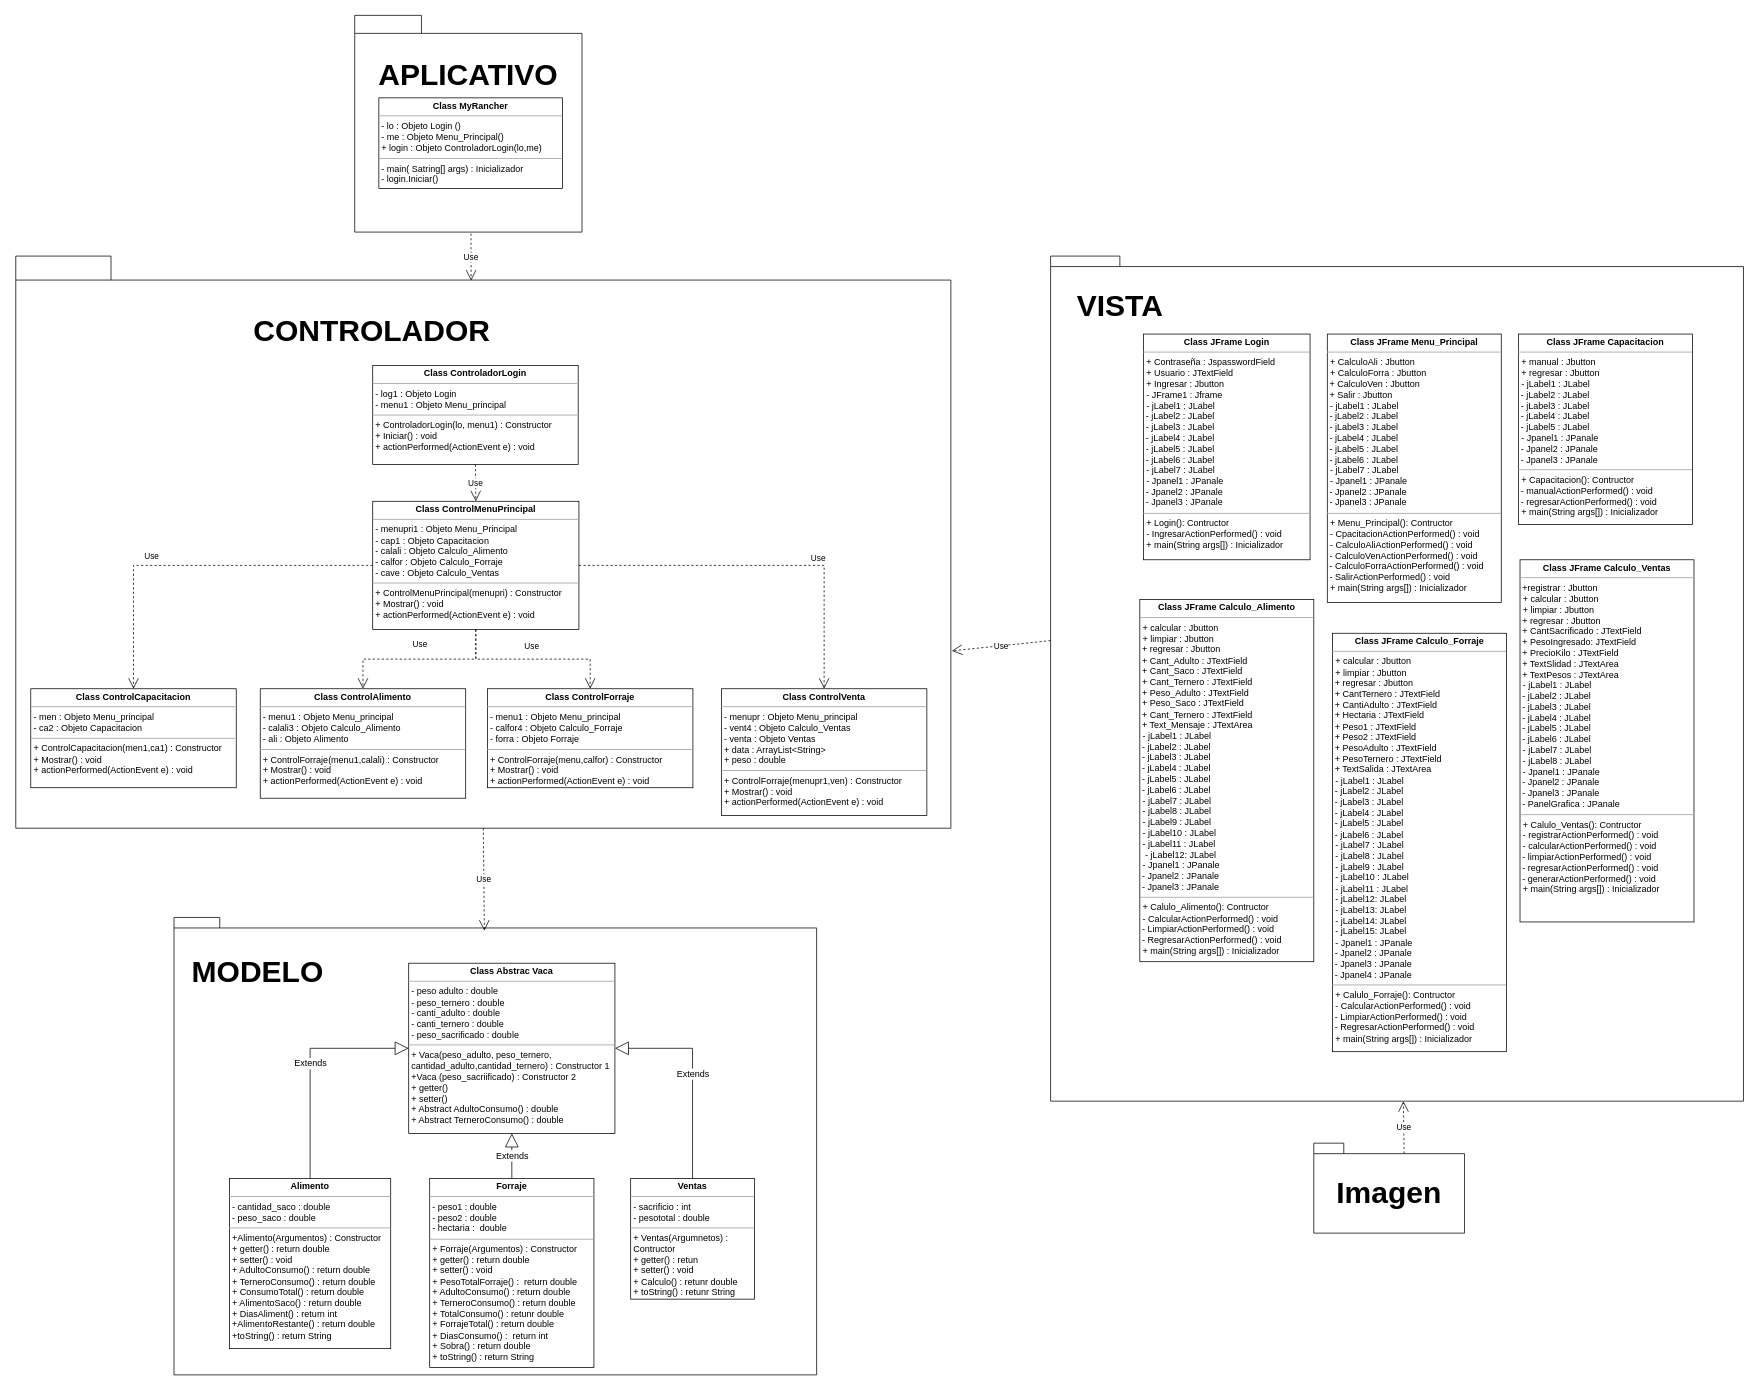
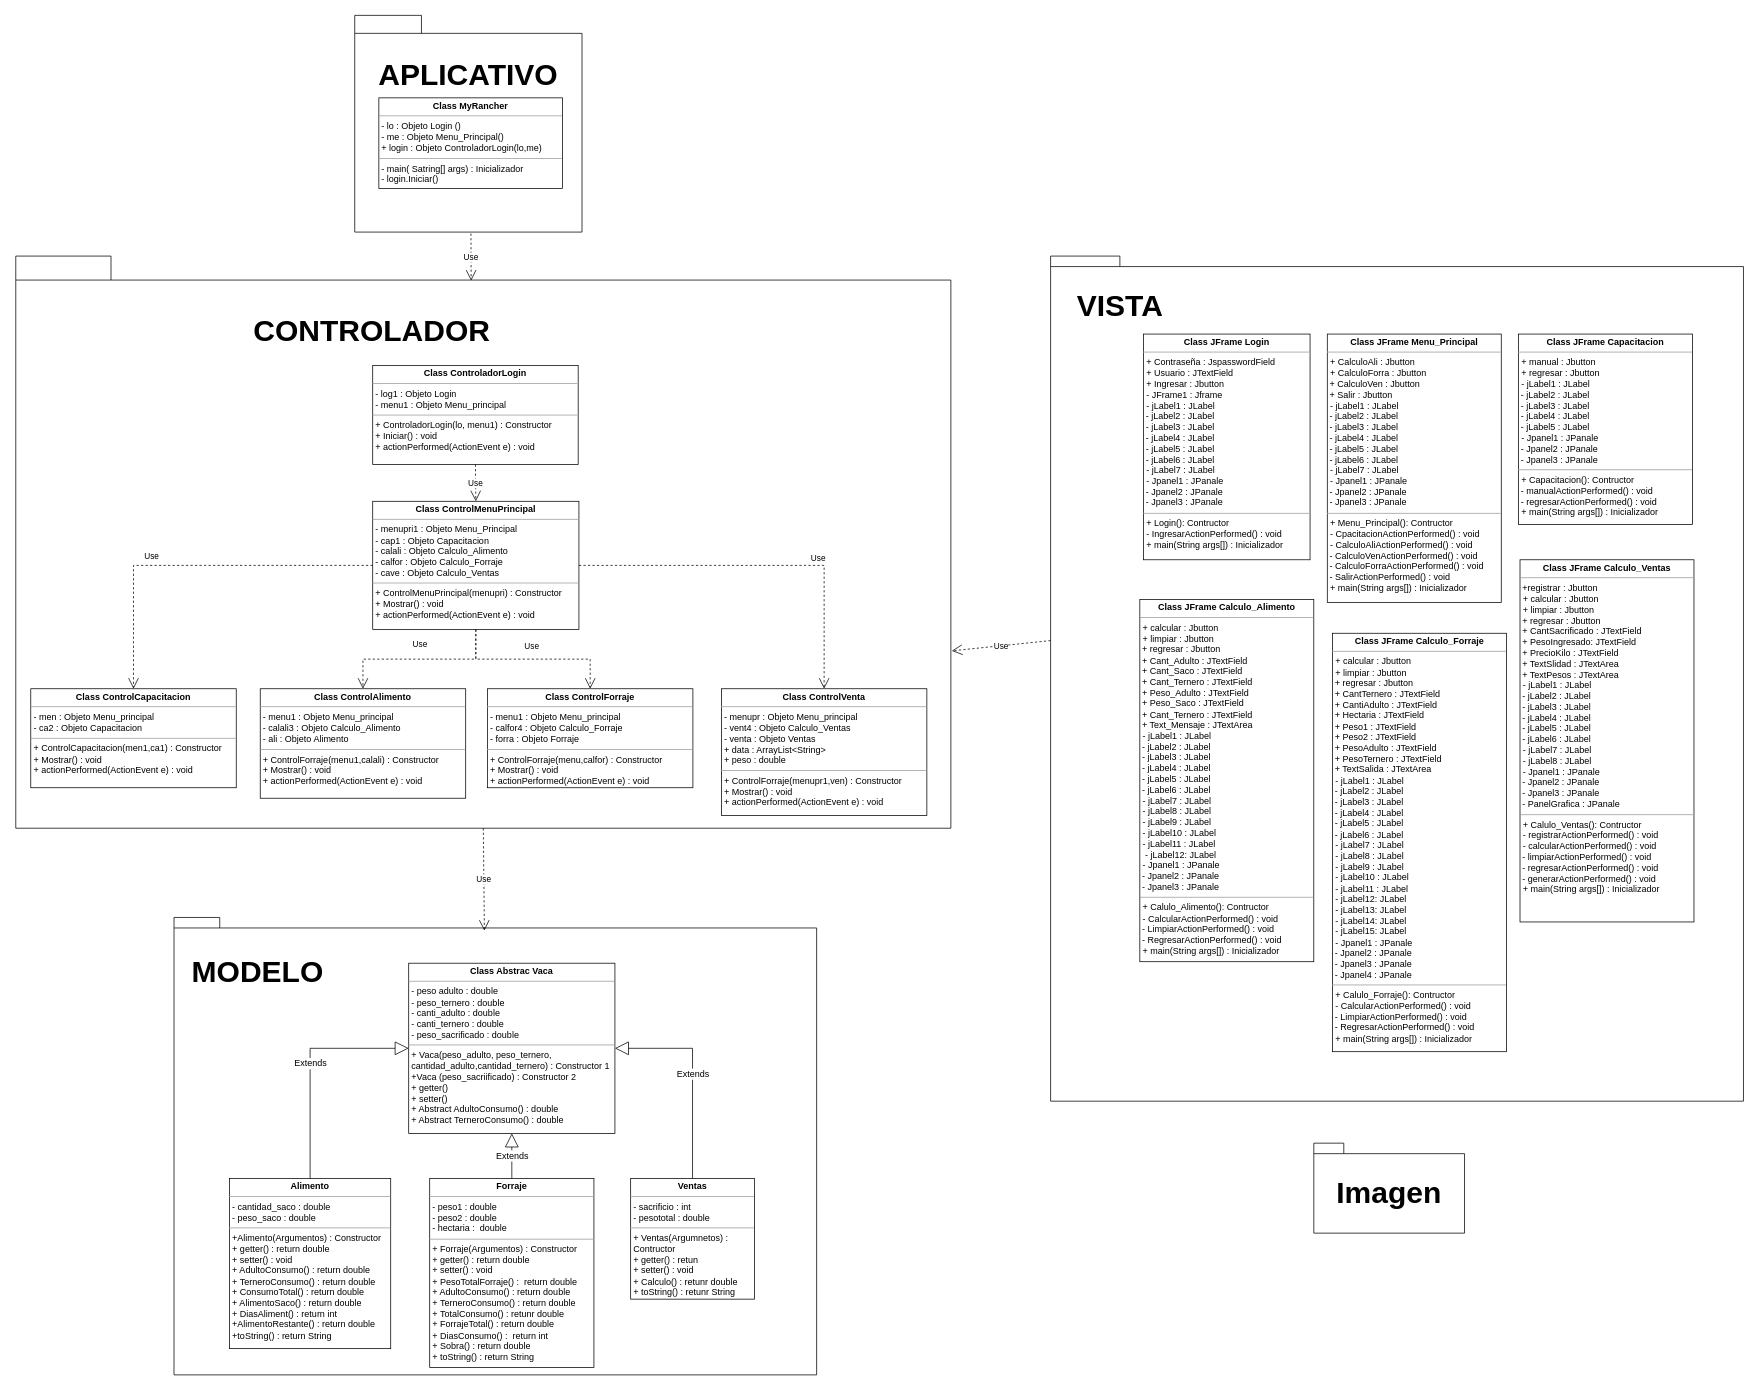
(1404, 1128) -> none
